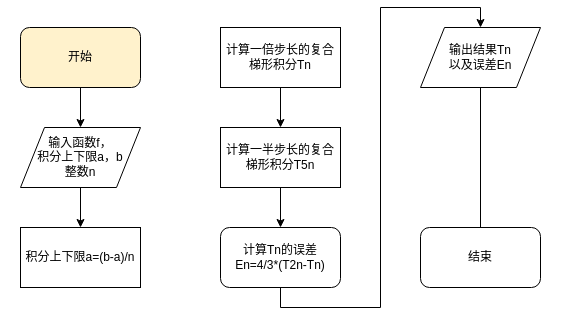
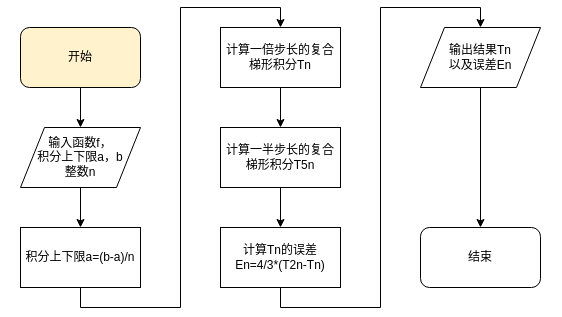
none -> (181, 162)
(481, 222) -> (481, 219)
(281, 258) -> (281, 258)
